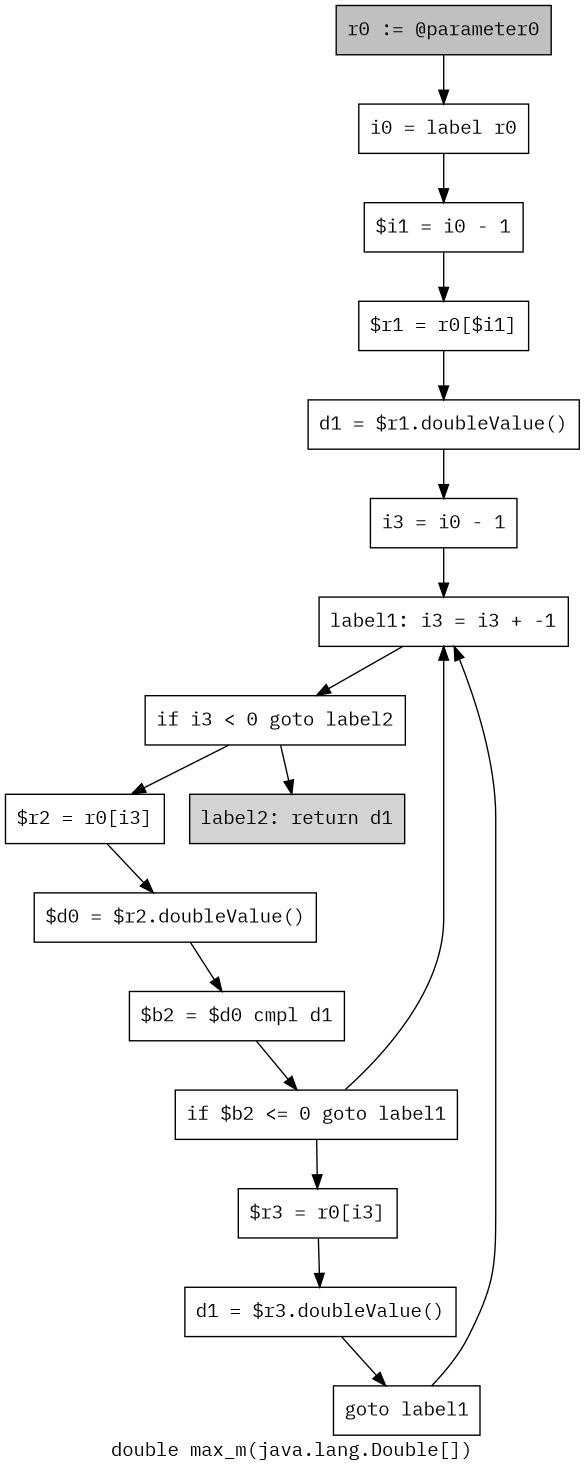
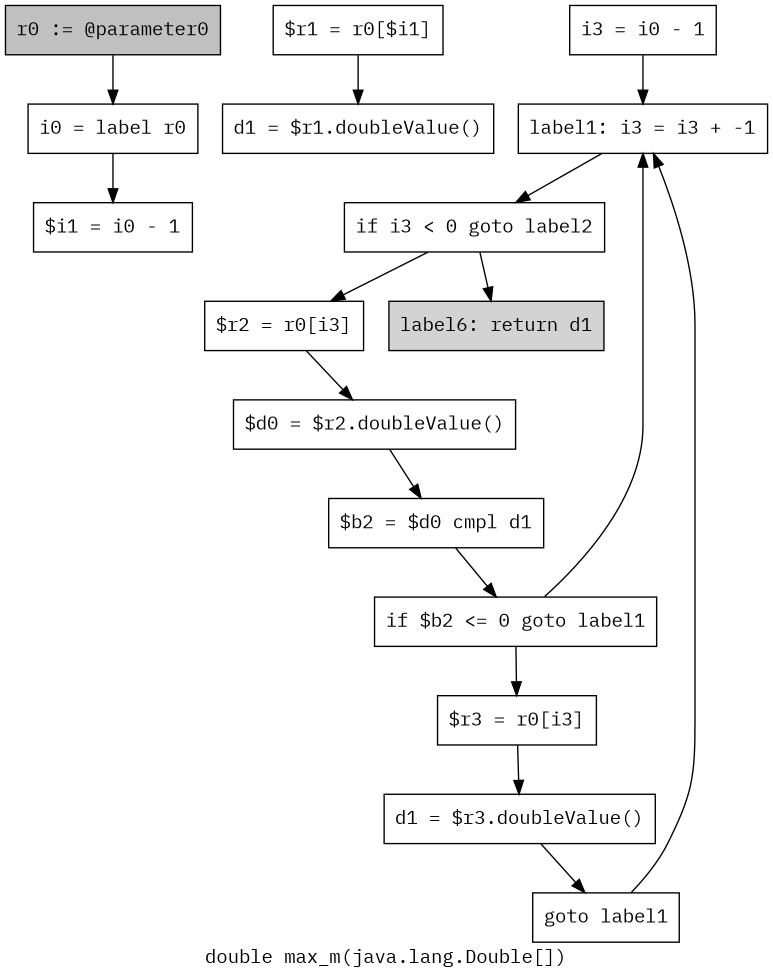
(444, 270) -> none
(444, 467) -> none
(297, 819) -> (496, 326)
